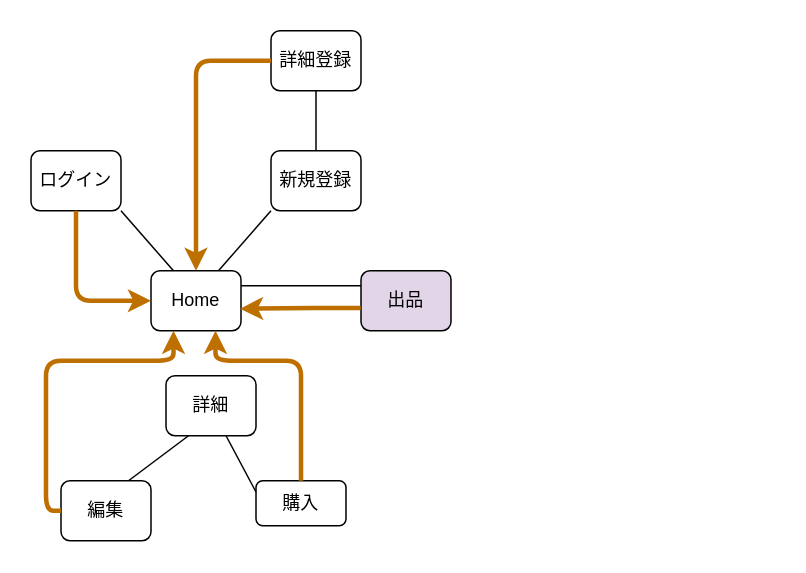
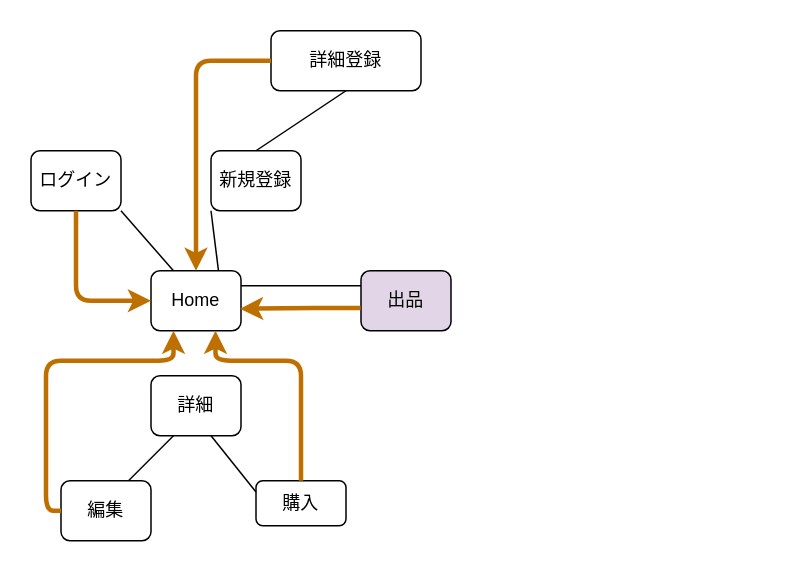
(316, 61) -> (346, 61)
(316, 181) -> (256, 181)
(211, 406) -> (196, 406)
